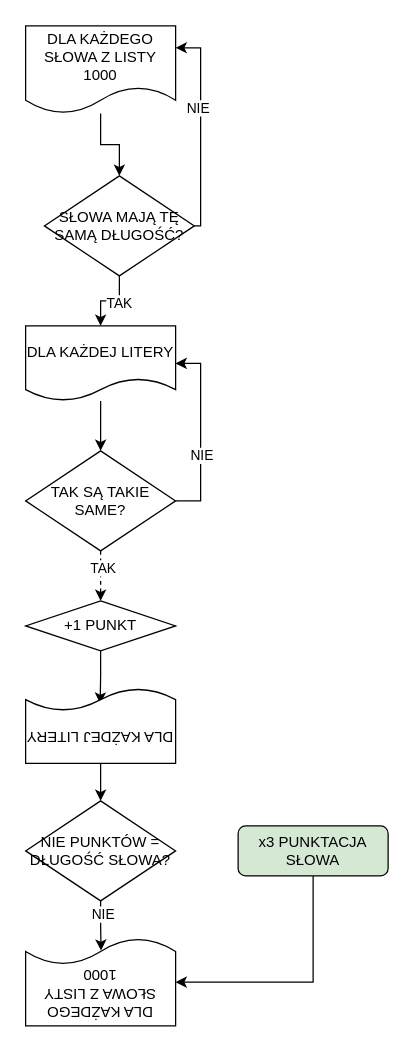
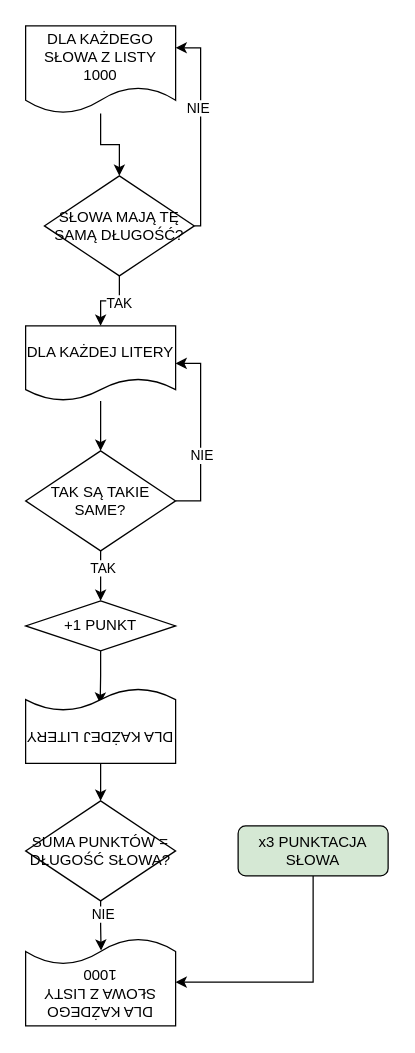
(101, 582) -> (101, 582)
(101, 851) -> (101, 851)
